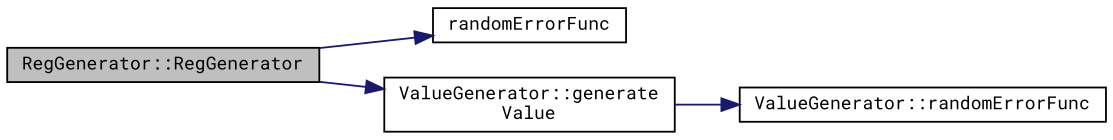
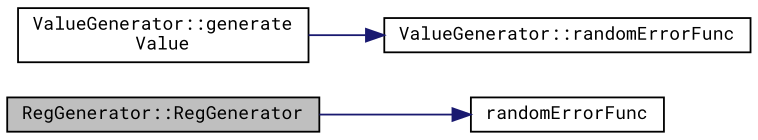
(343, 84) -> none
